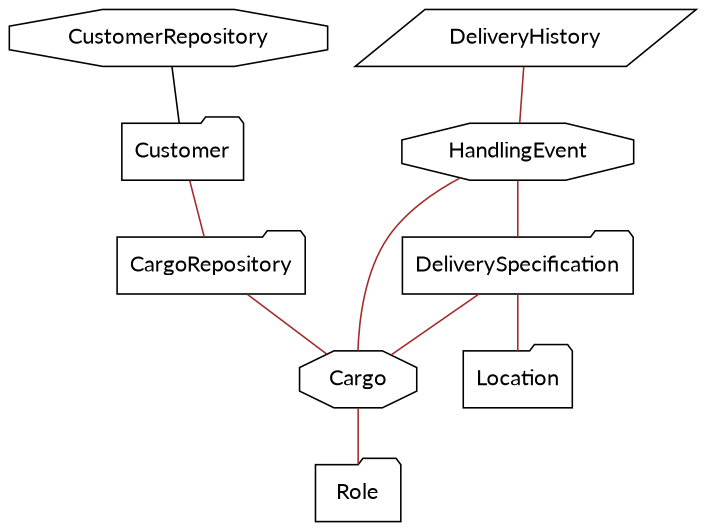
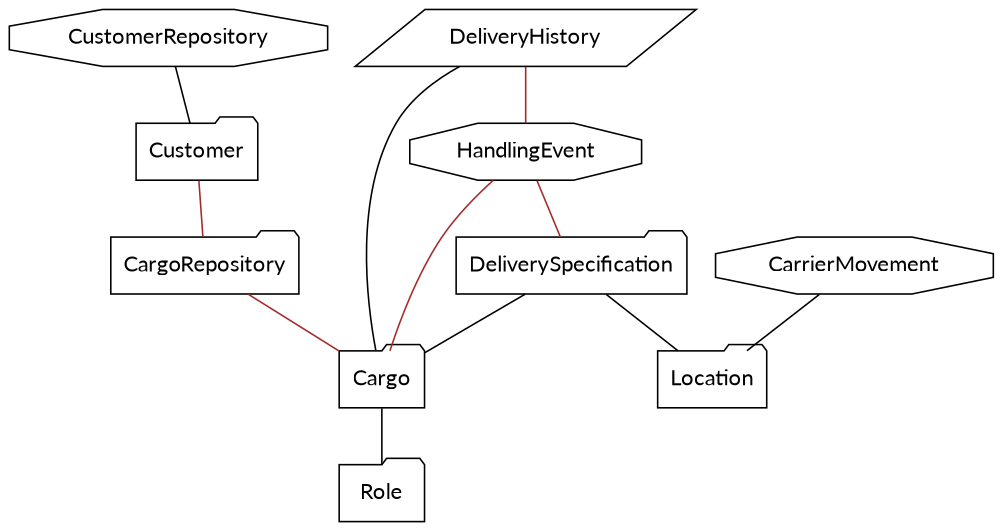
none -> (372, 192)
none -> (854, 266)
(518, 323) -> (642, 323)
(435, 324) -> (475, 324)
(358, 379) -> (382, 379)
(358, 436) -> (382, 436)
